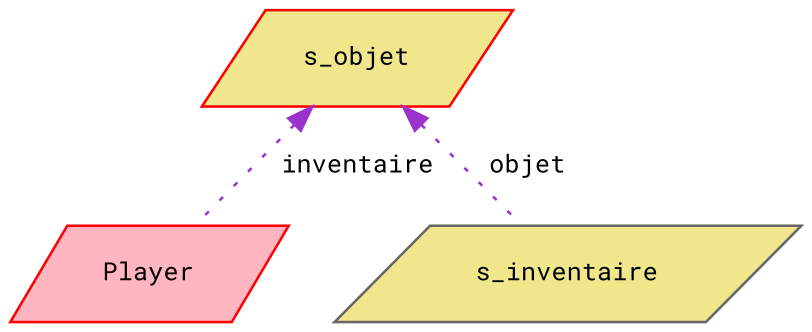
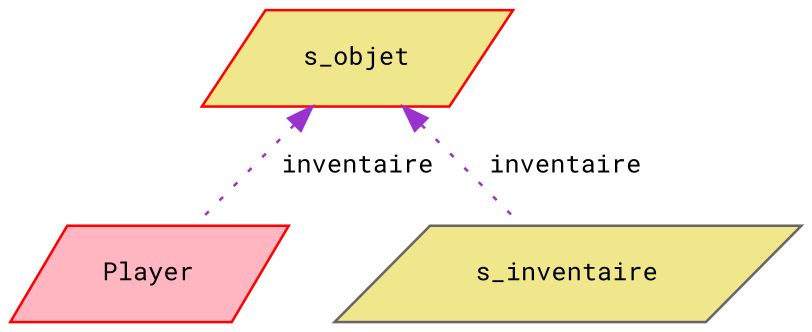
(521, 166) -> (559, 166)
